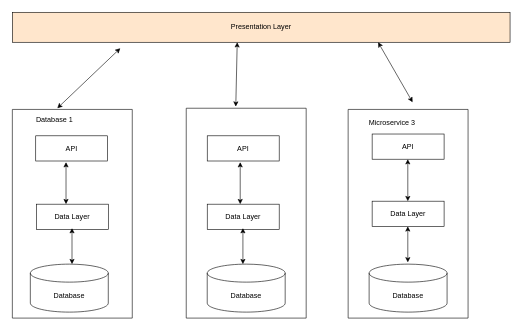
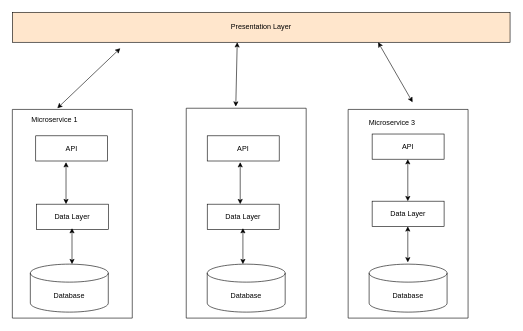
(55, 120) -> (55, 120)
